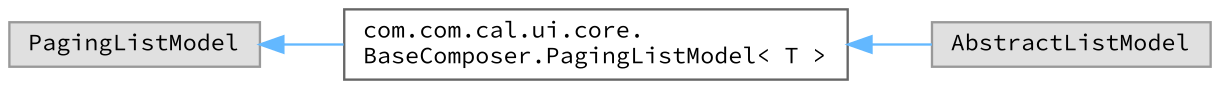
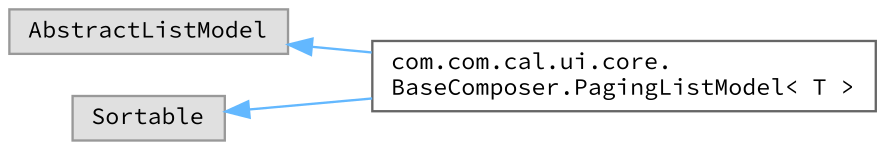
(135, 44) -> (149, 118)
(902, 44) -> (342, 50)
